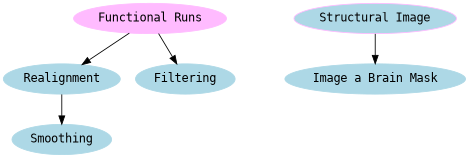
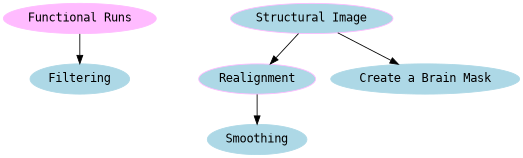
(109, 46) -> (287, 46)
(62, 79) -> (257, 79)
(375, 79) -> (425, 79)
